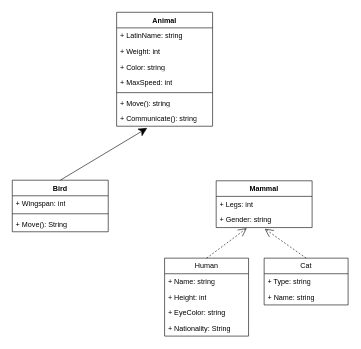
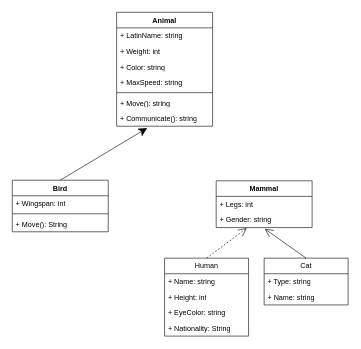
(147, 83) -> (153, 83)
(285, 243) -> (285, 243)
